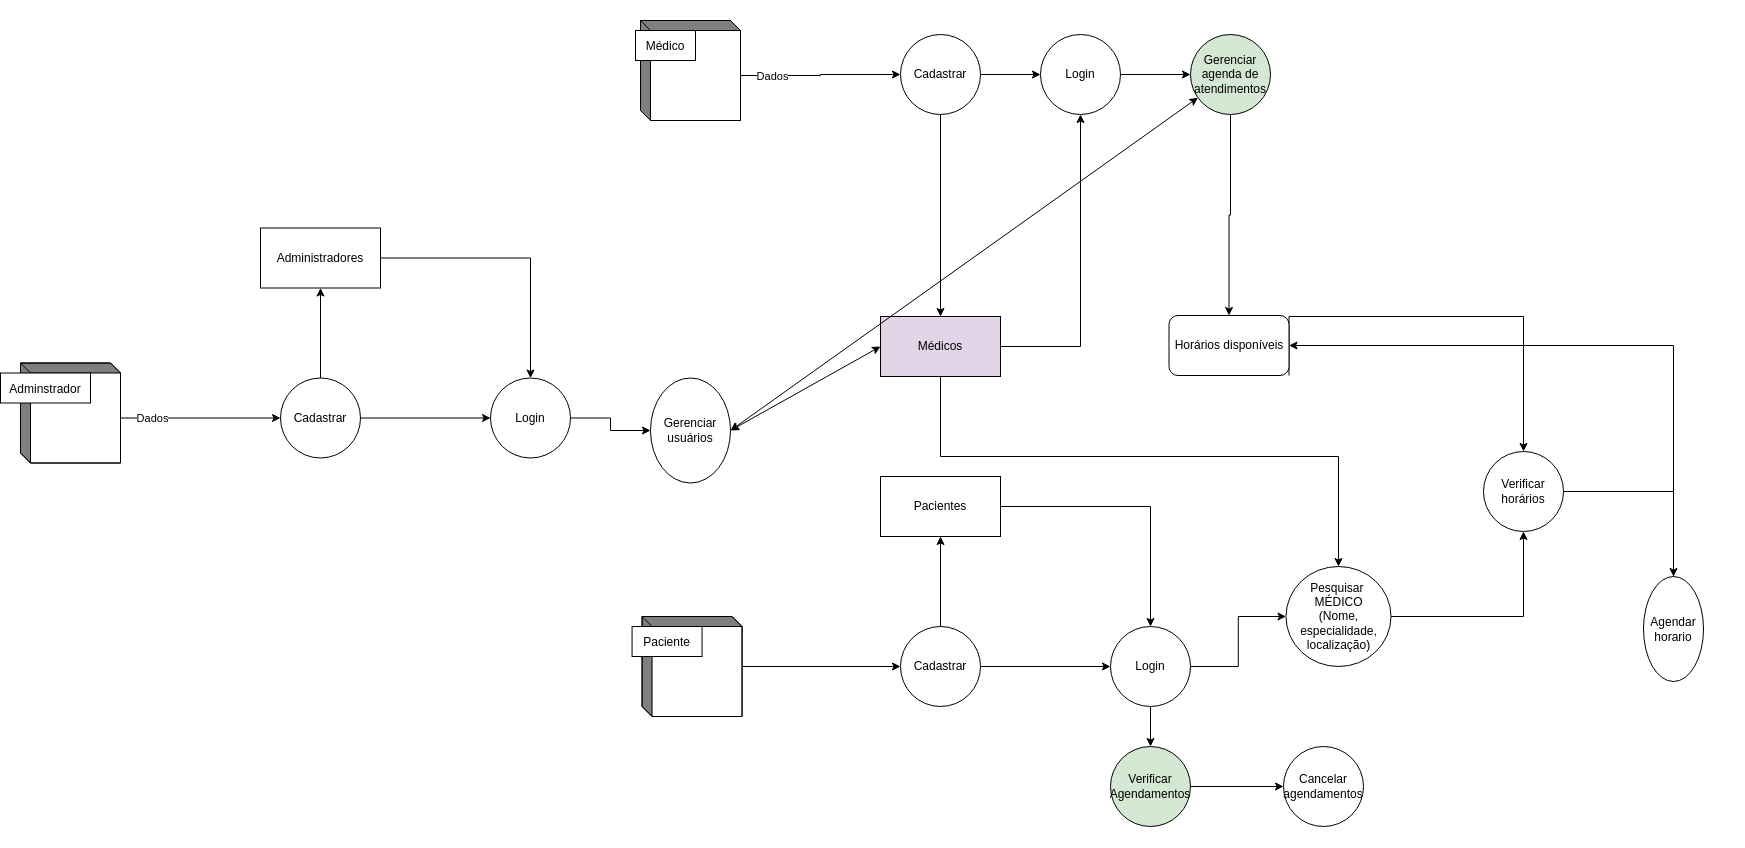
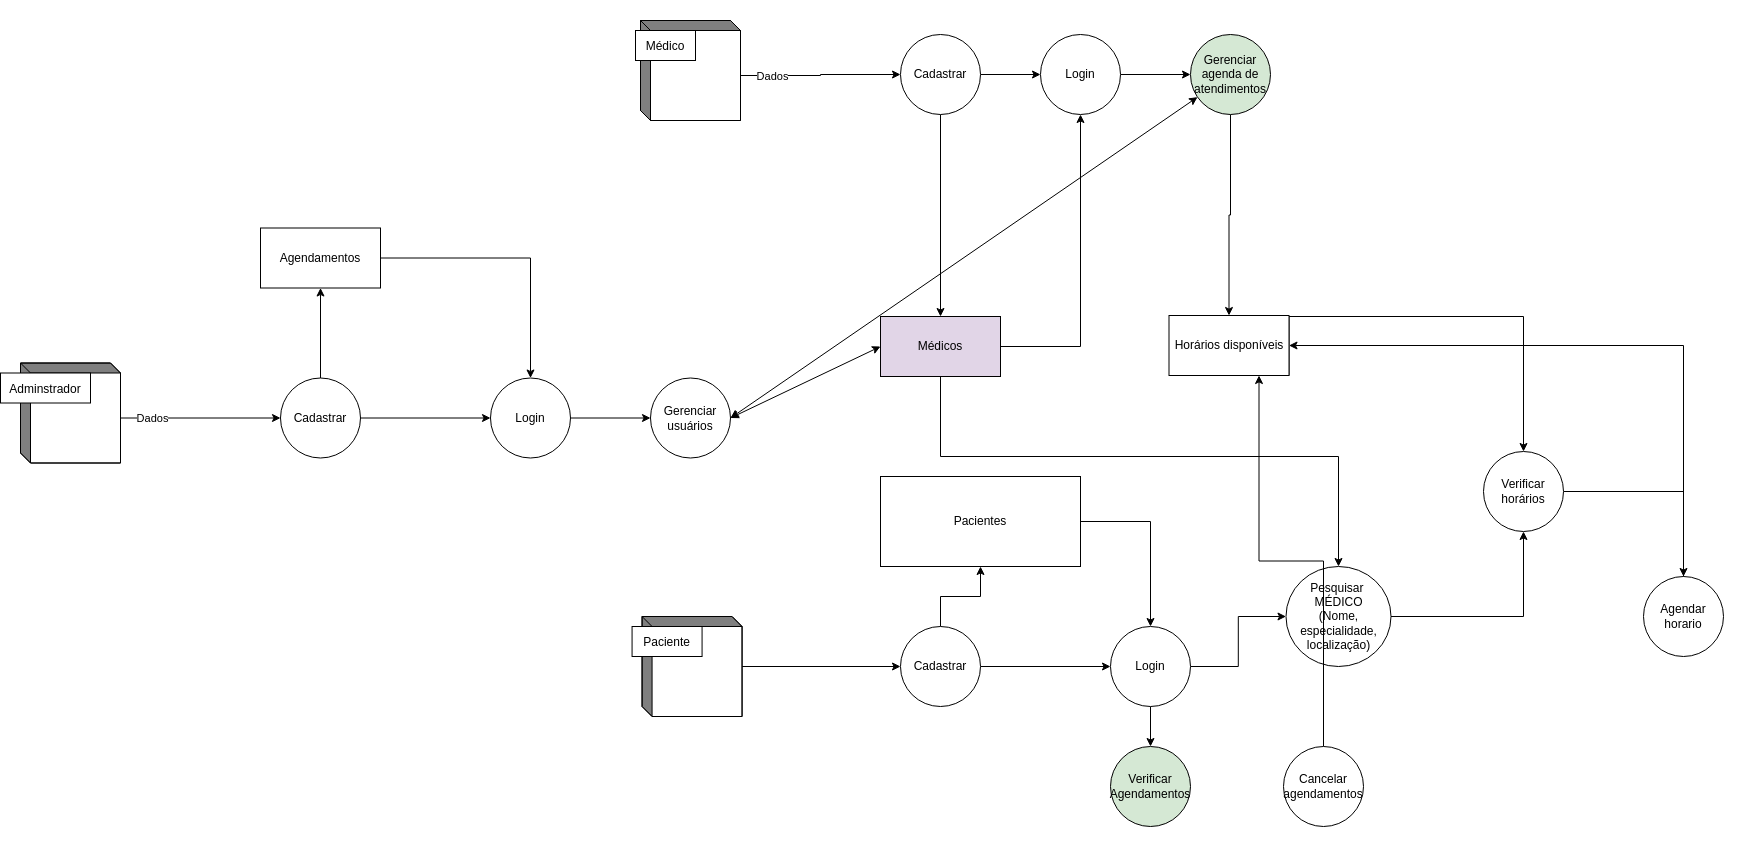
(321, 259) -> (321, 259)
(1229, 346) -> (1229, 346)
(691, 431) -> (691, 418)
(941, 507) -> (981, 522)
none -> (1294, 561)
(1674, 629) -> (1684, 617)
(1234, 787) -> none
